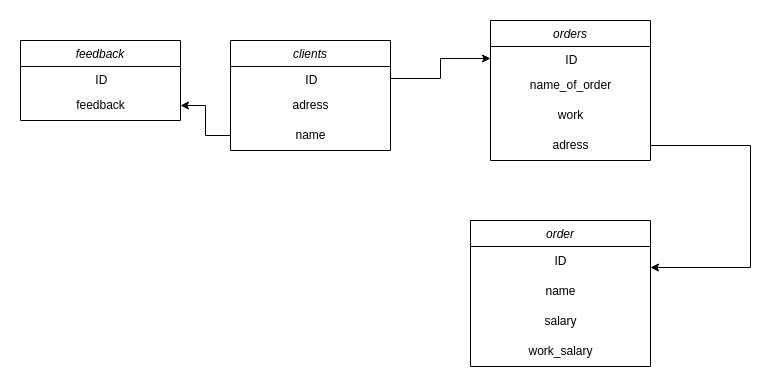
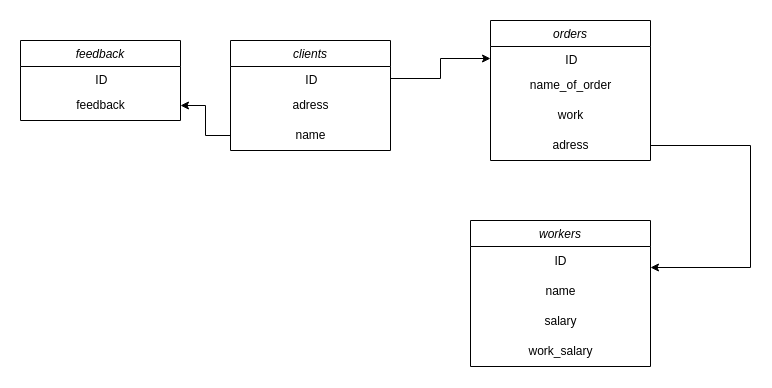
(560, 234) -> (560, 234)
